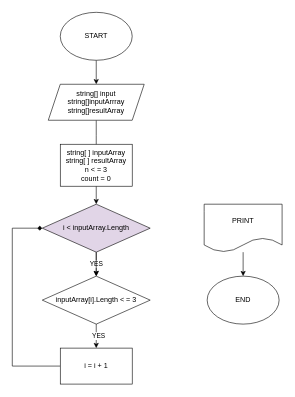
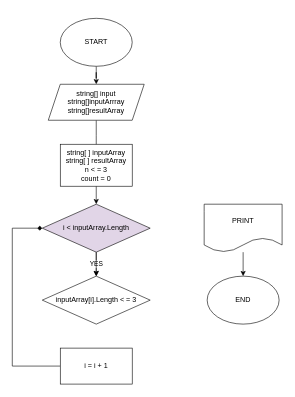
(96, 36) -> (96, 42)
(96, 337) -> none
